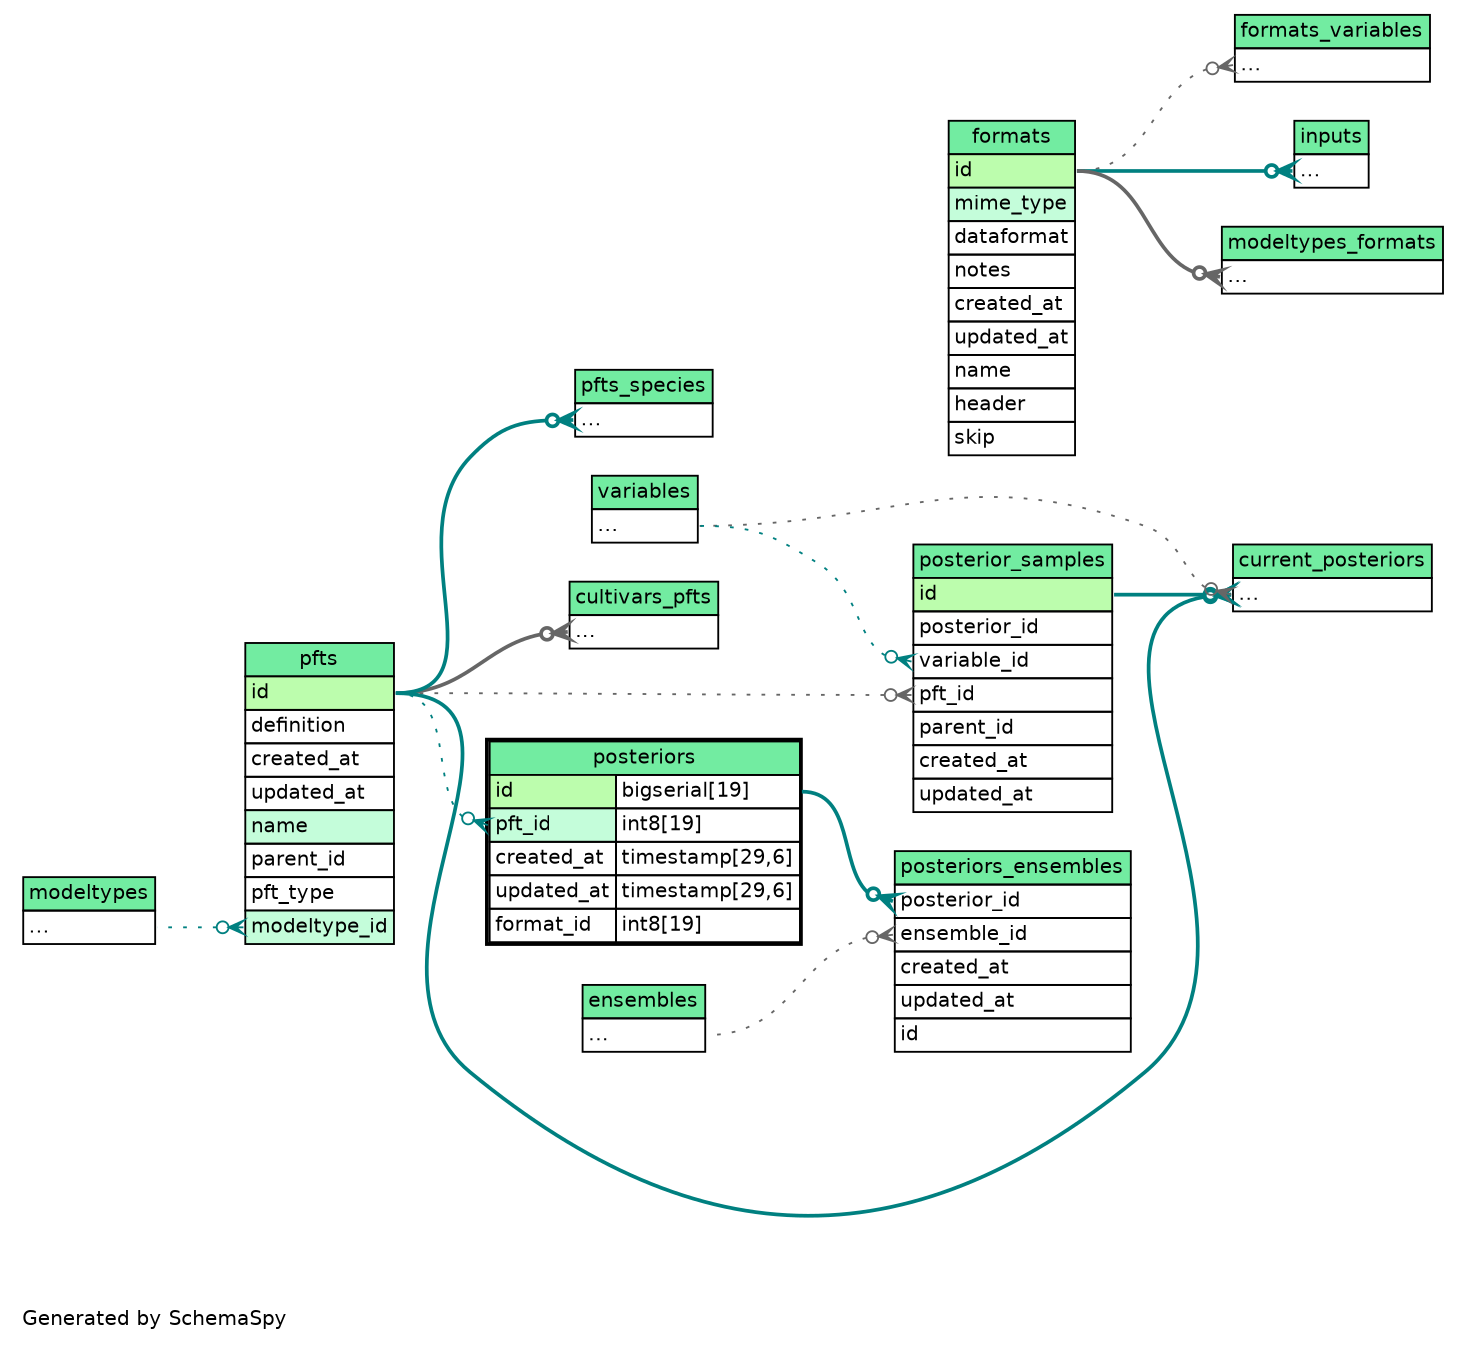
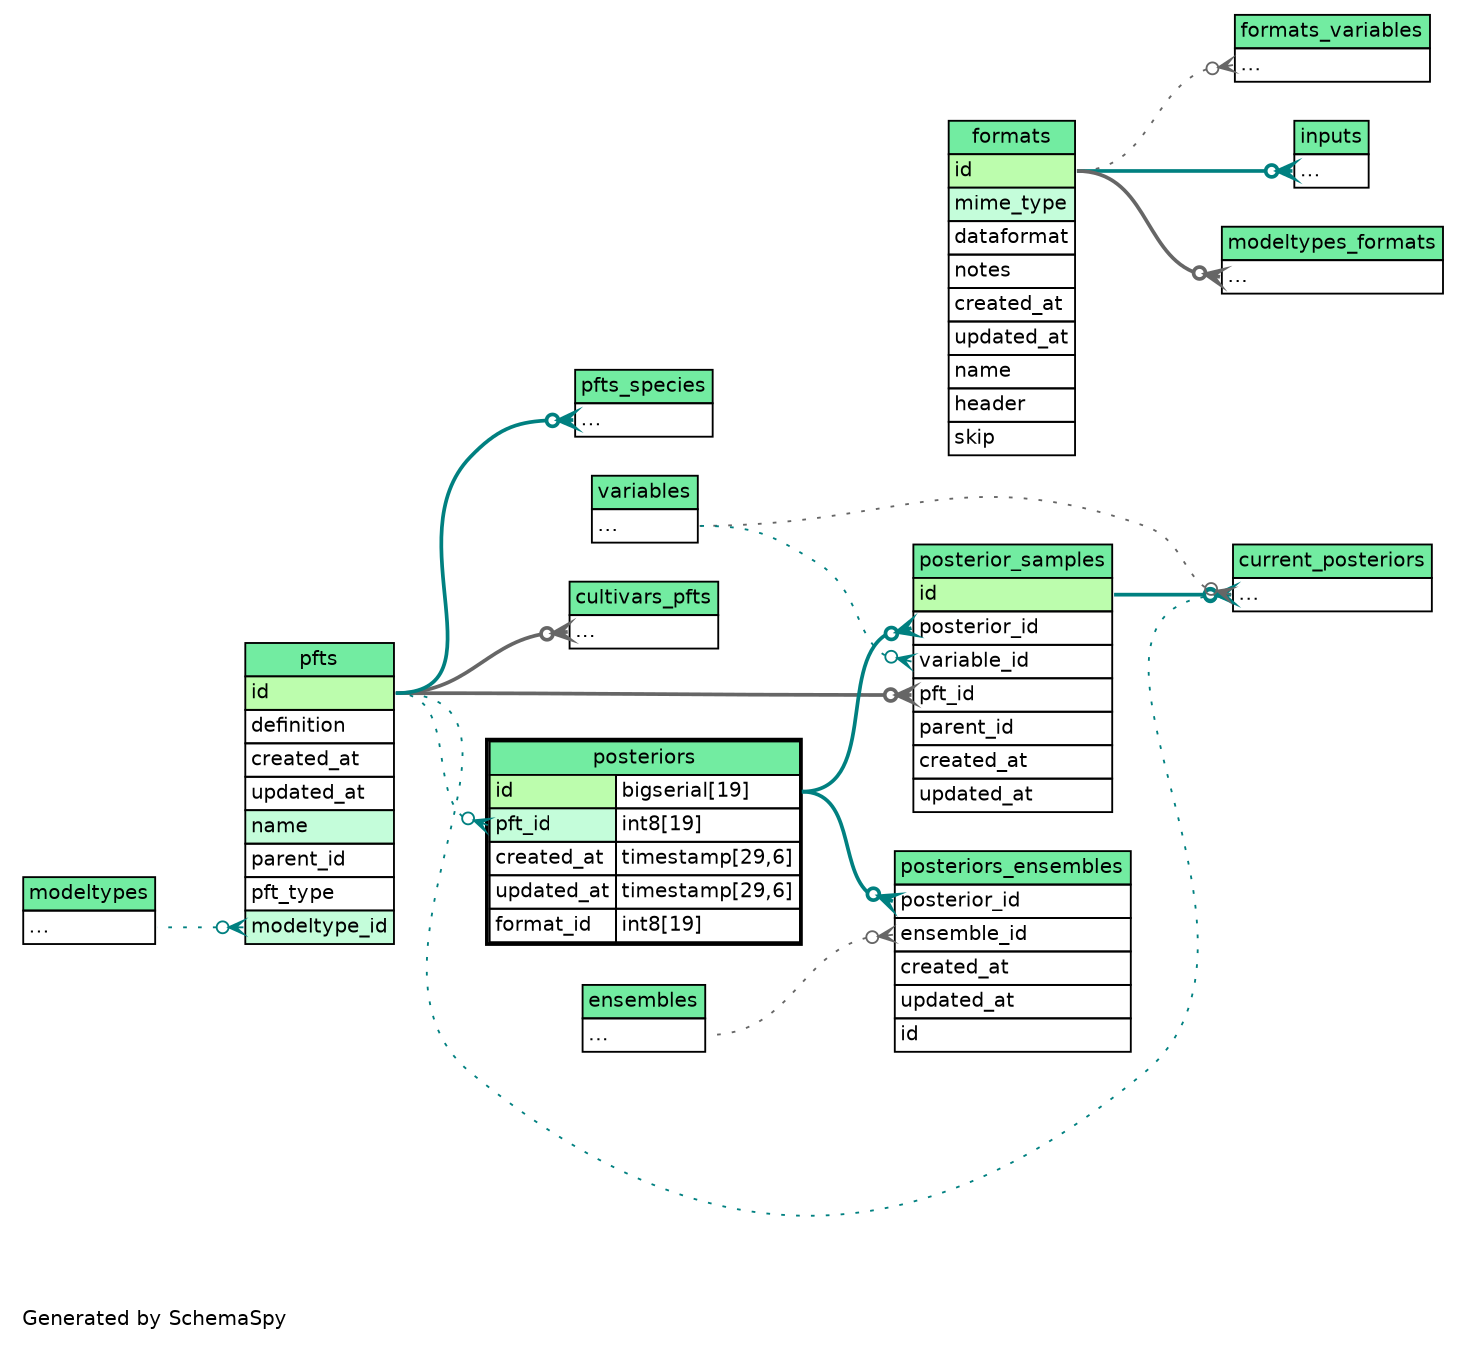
(640, 694) -> (640, 694)
none -> (855, 723)
(850, 1211) -> (850, 1211)
